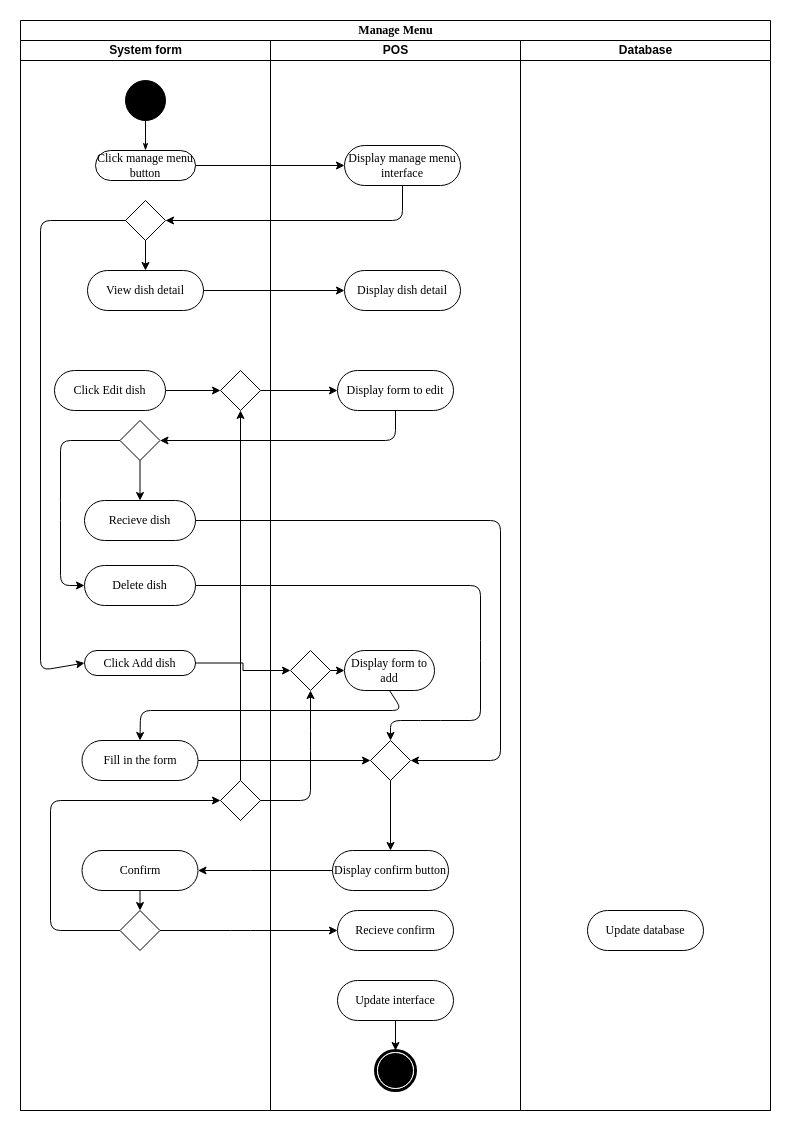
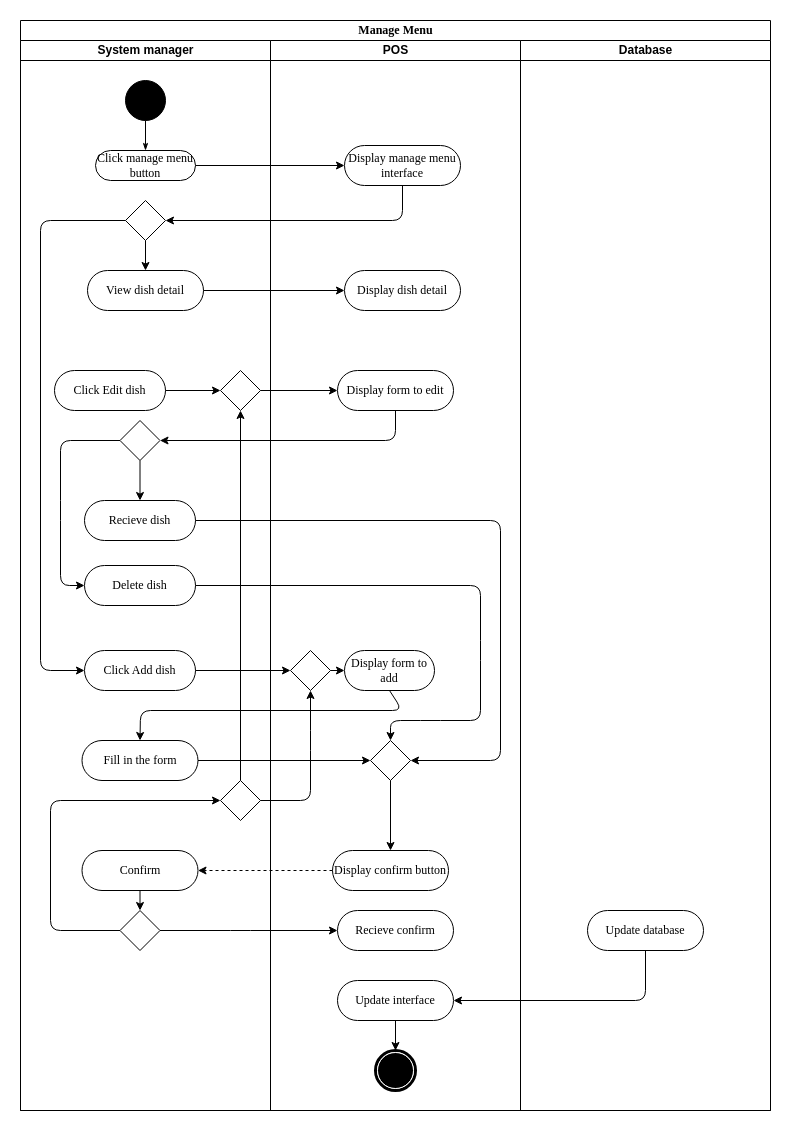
(146, 51) -> (146, 51)
(140, 663) -> (140, 671)
(268, 871) -> (268, 871)
none -> (573, 1001)
